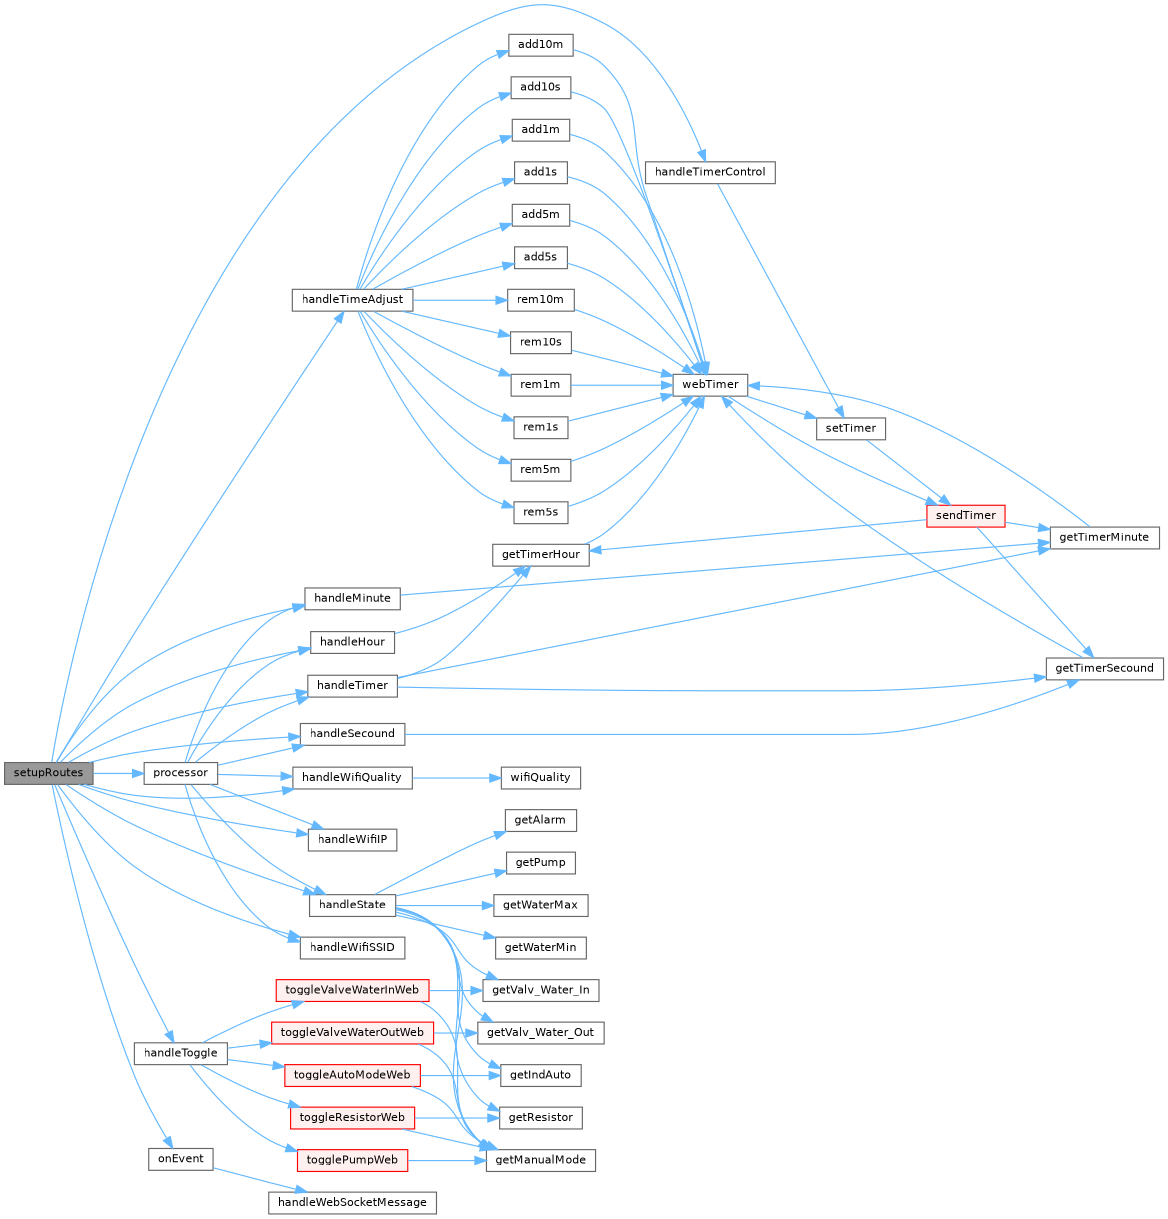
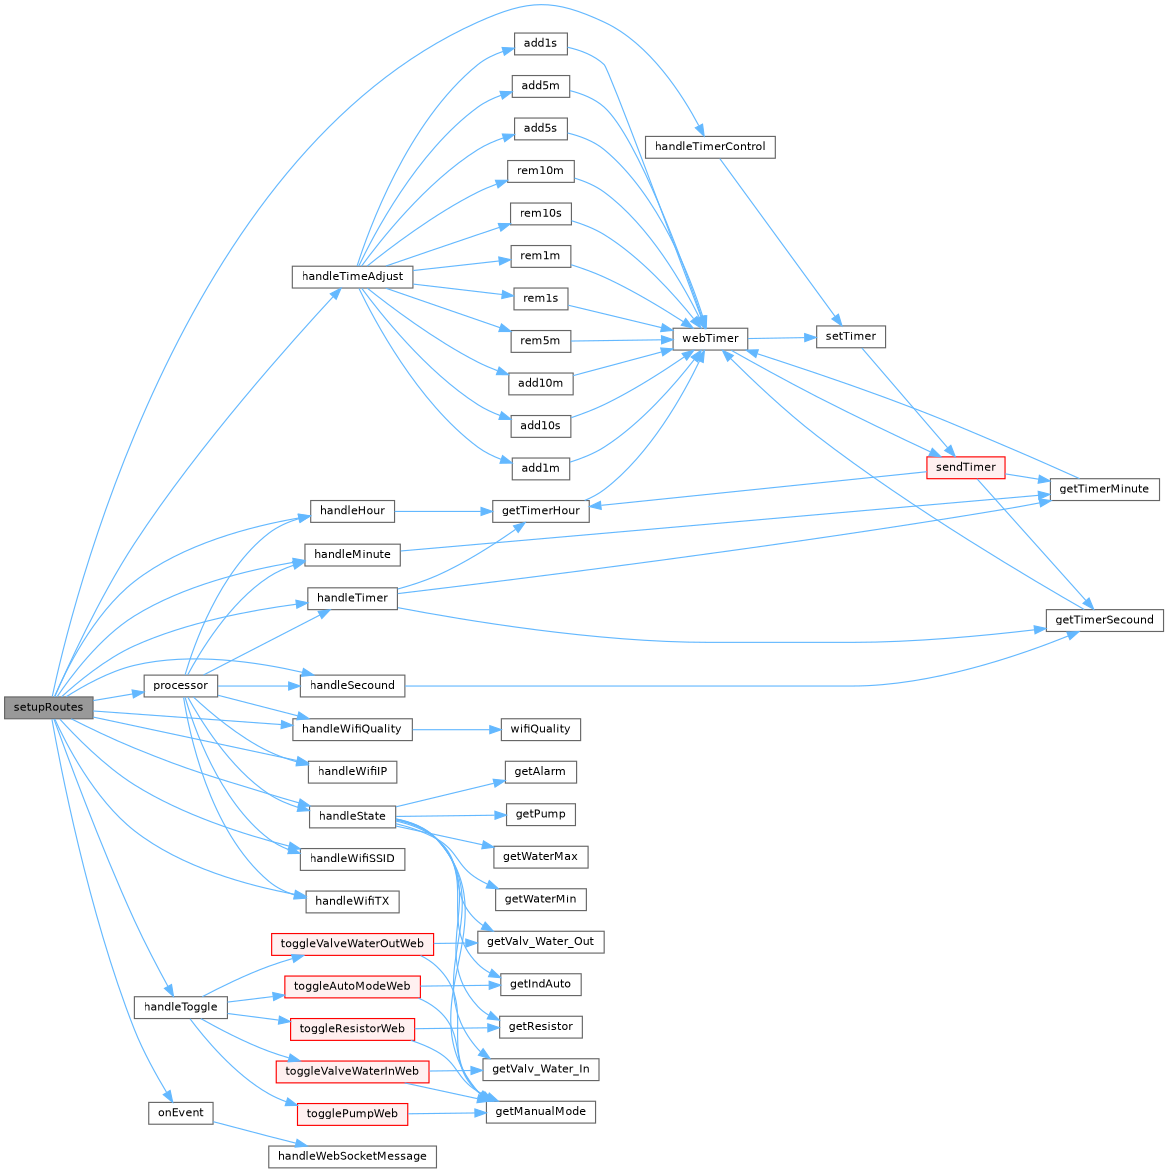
(541, 513) -> none
none -> (353, 902)
